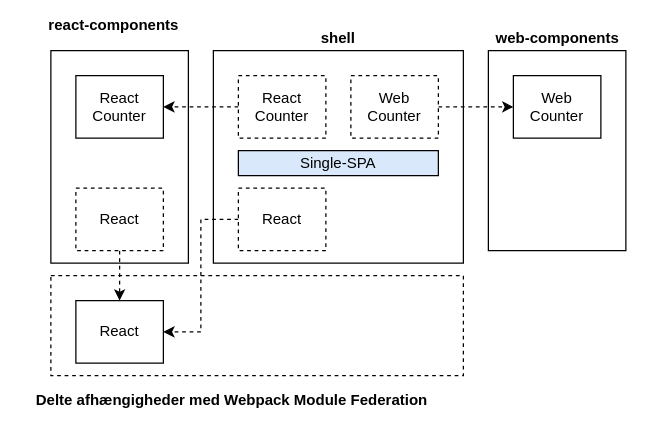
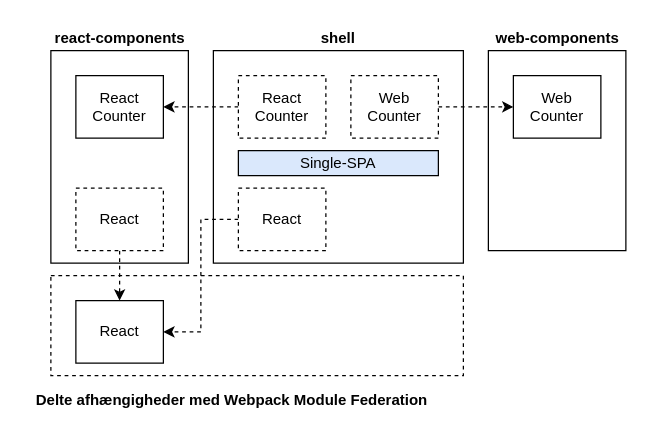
(113, 26) -> (119, 38)
